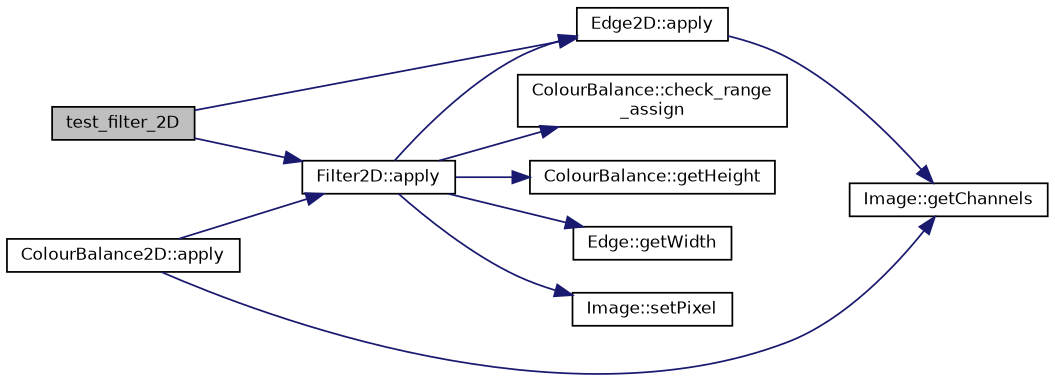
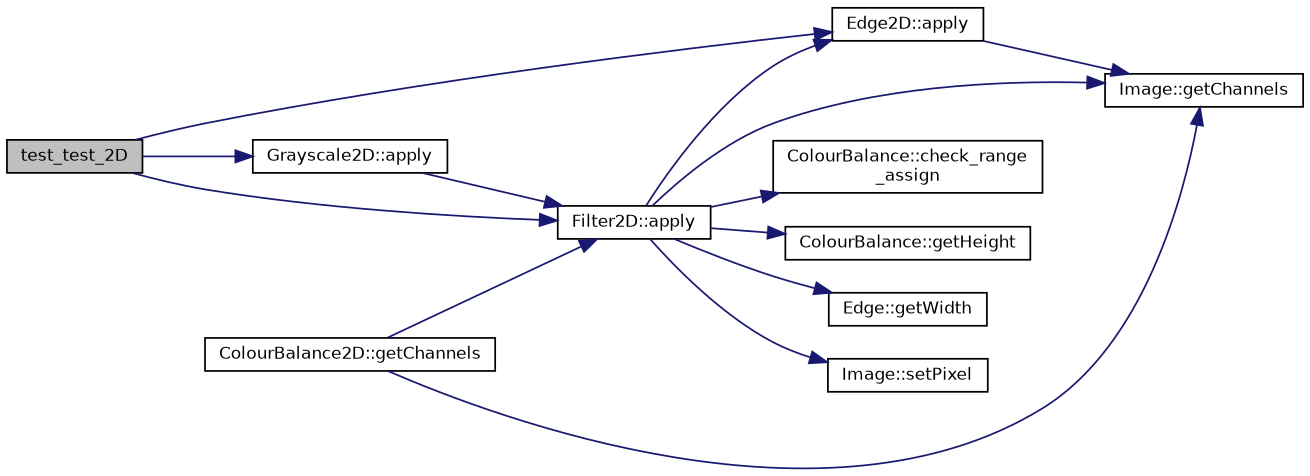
none -> (856, 100)
(123, 123) -> (75, 156)
none -> (350, 156)
(123, 255) -> (350, 354)
